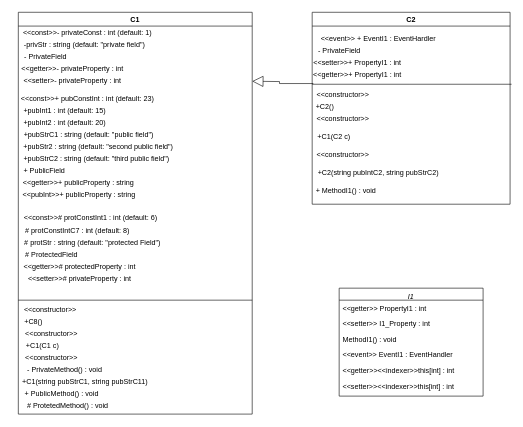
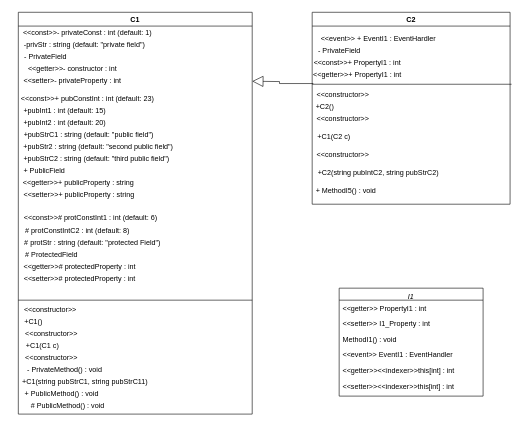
(358, 63) -> (358, 63)
(73, 69) -> (73, 69)
(346, 189) -> (346, 189)
(79, 195) -> (79, 195)
(79, 231) -> (79, 231)
(80, 279) -> (80, 279)
(34, 321) -> (34, 321)
(68, 405) -> (68, 405)
